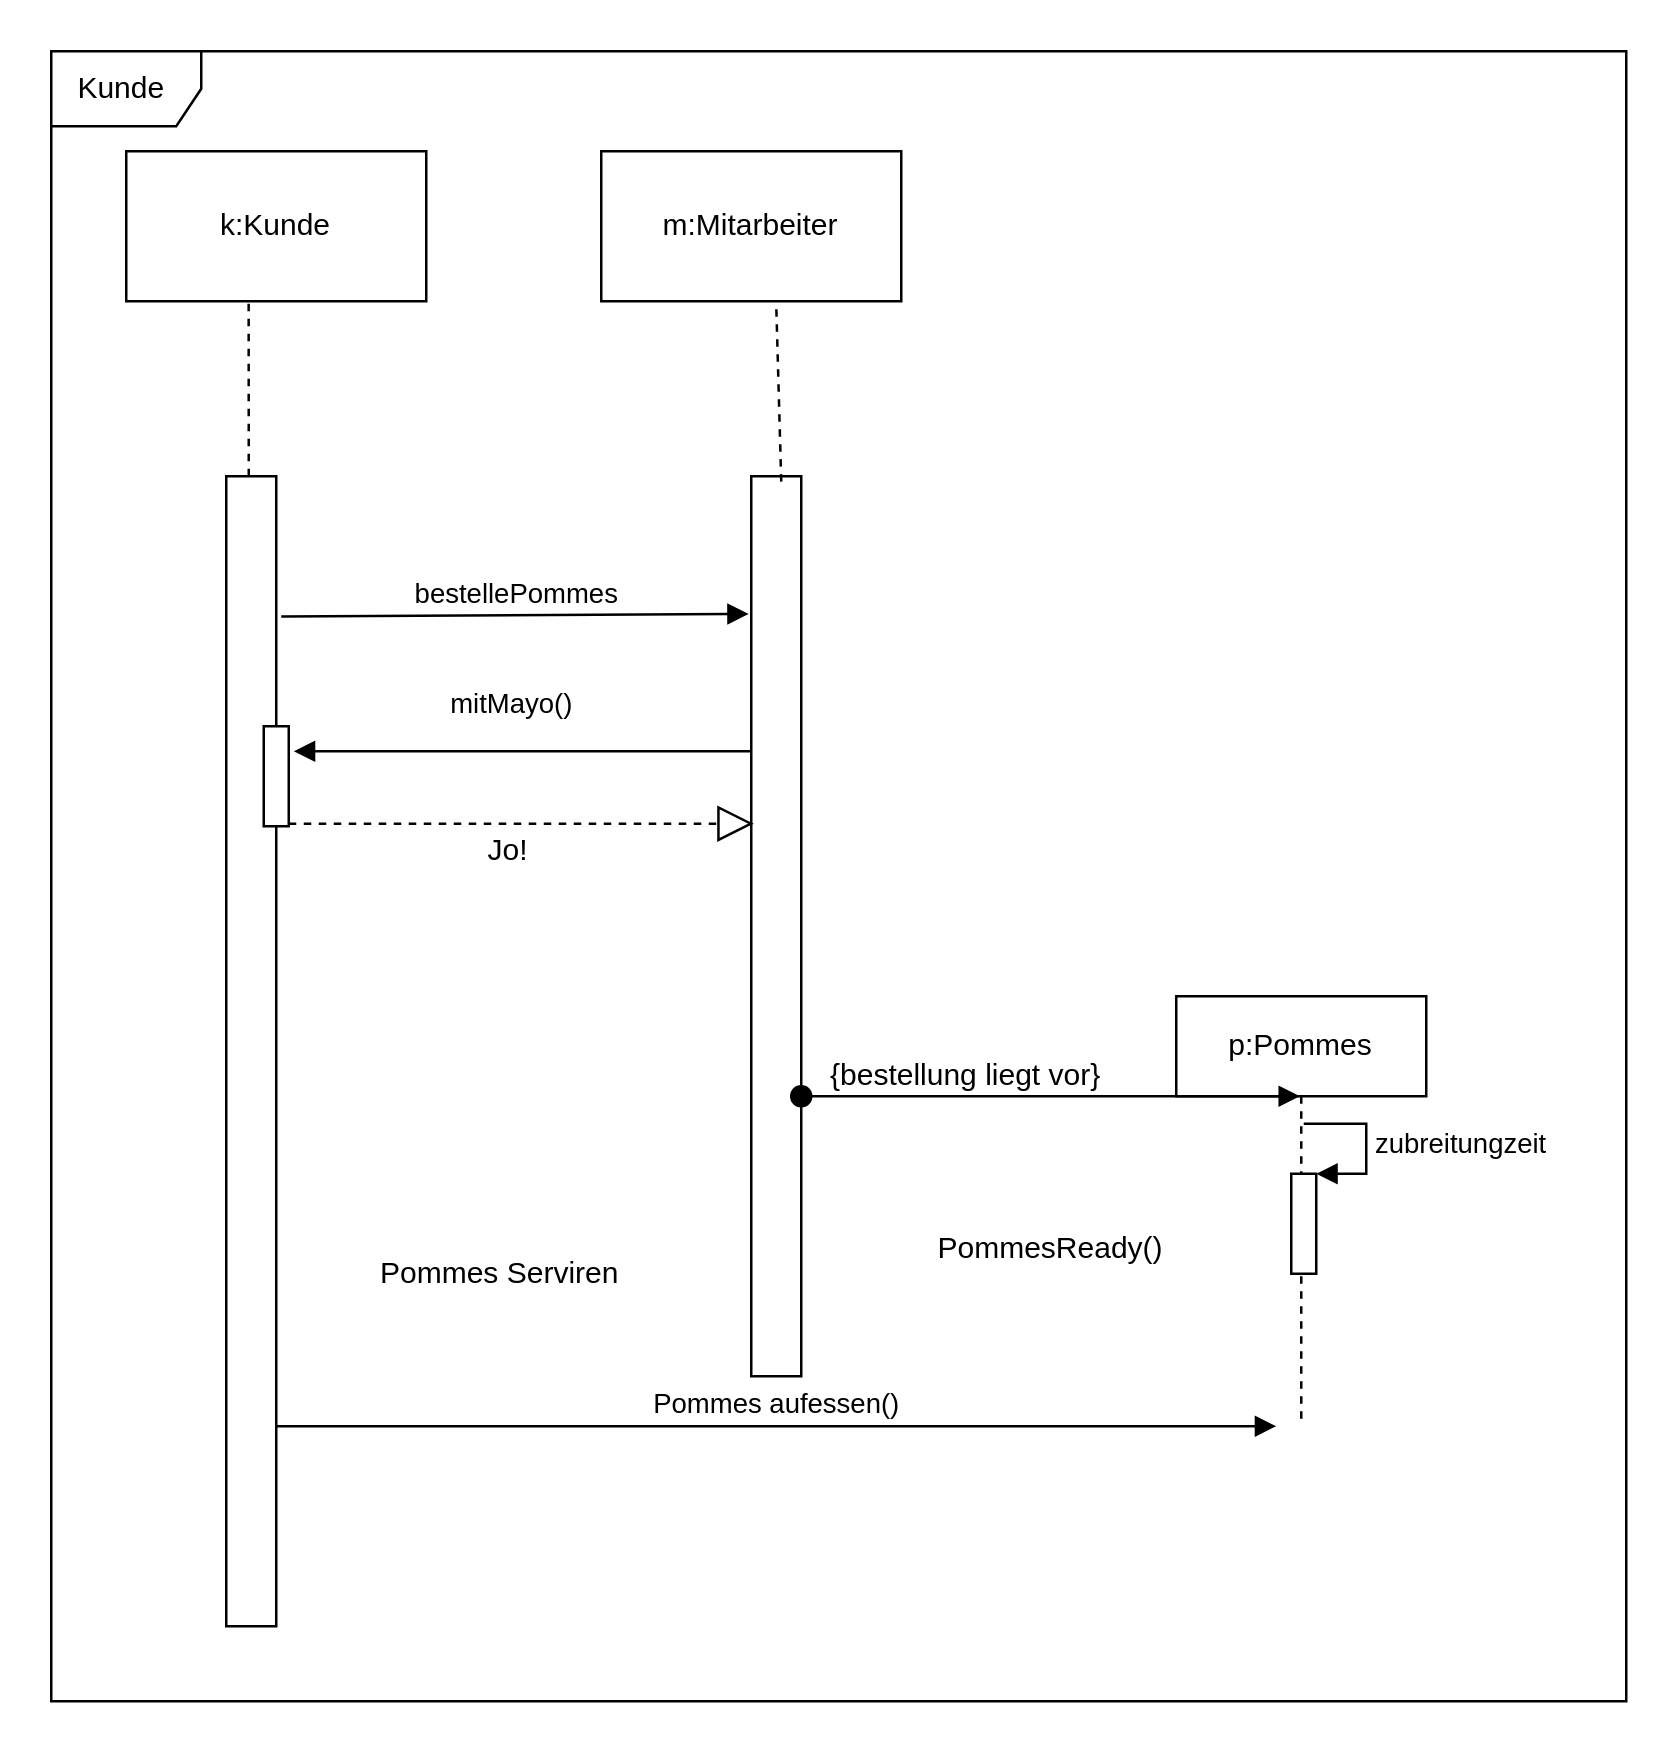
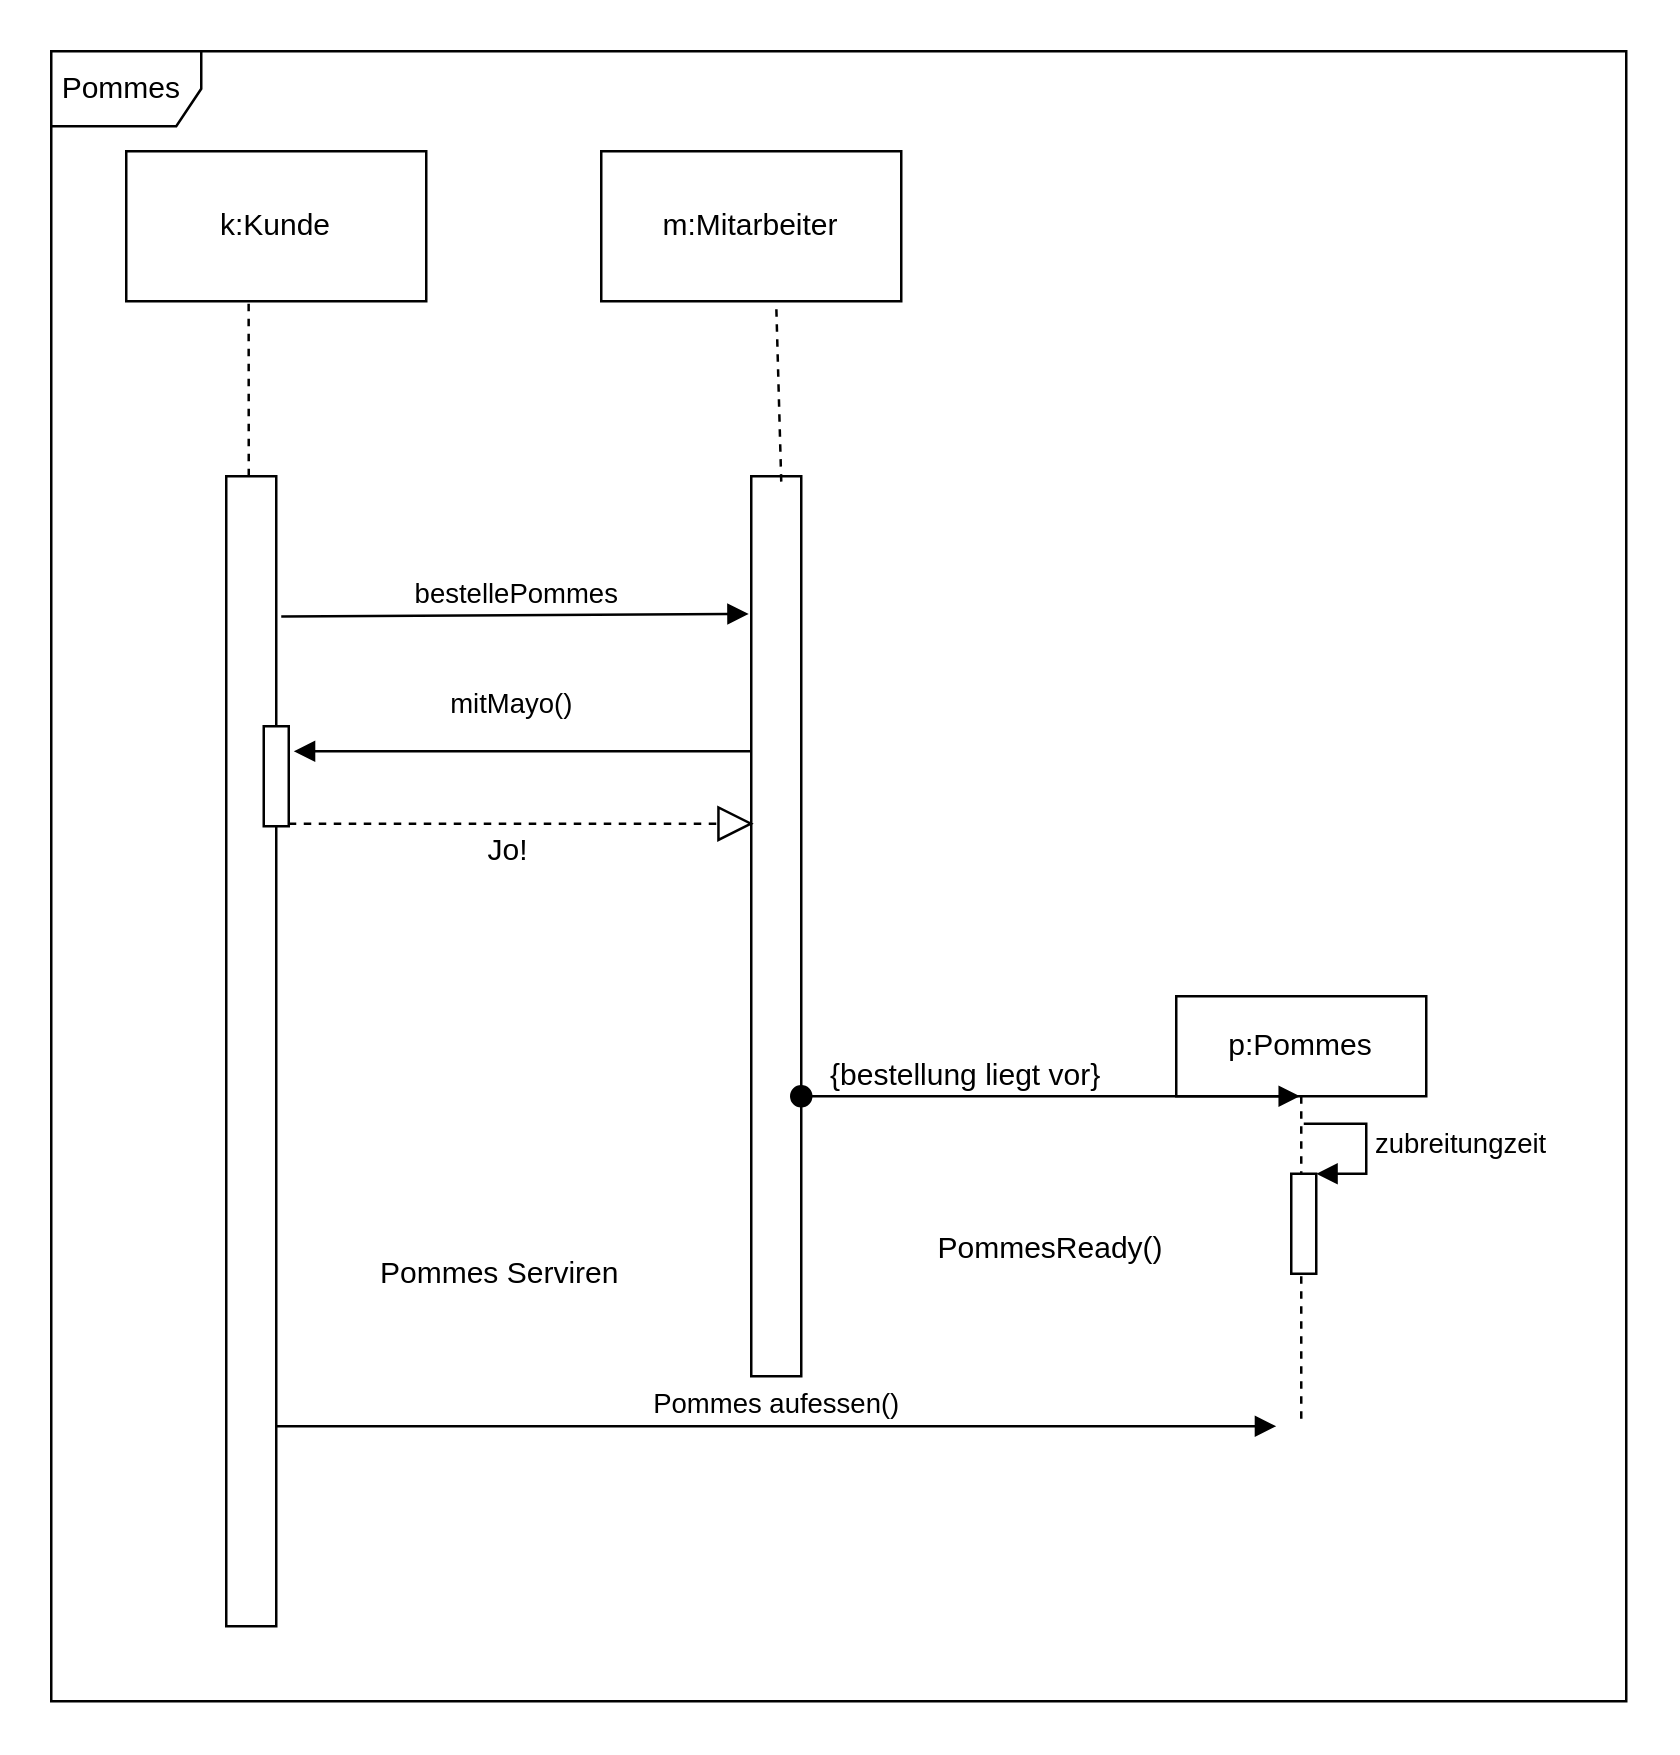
(126, 89) -> (126, 89)
